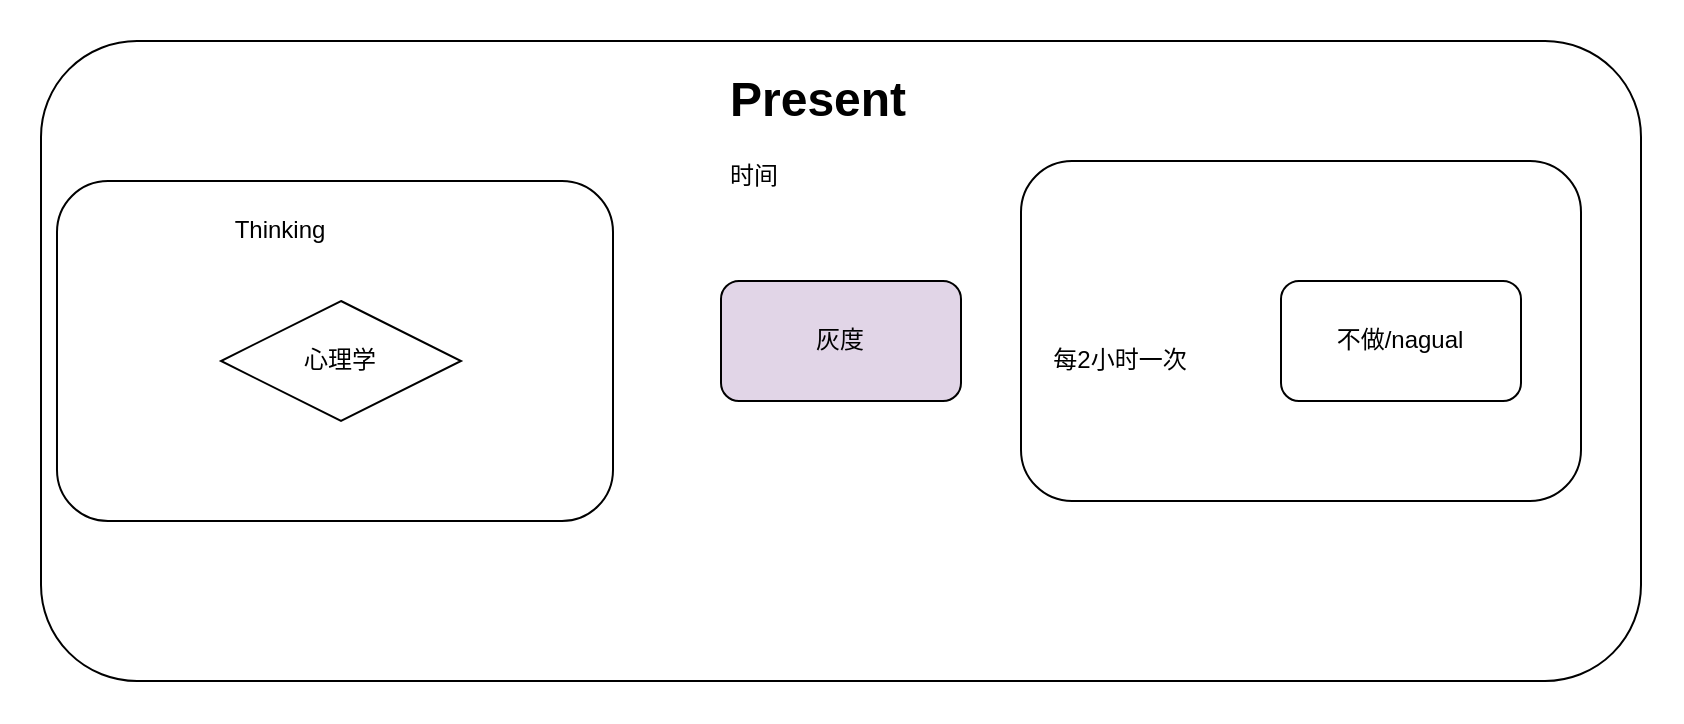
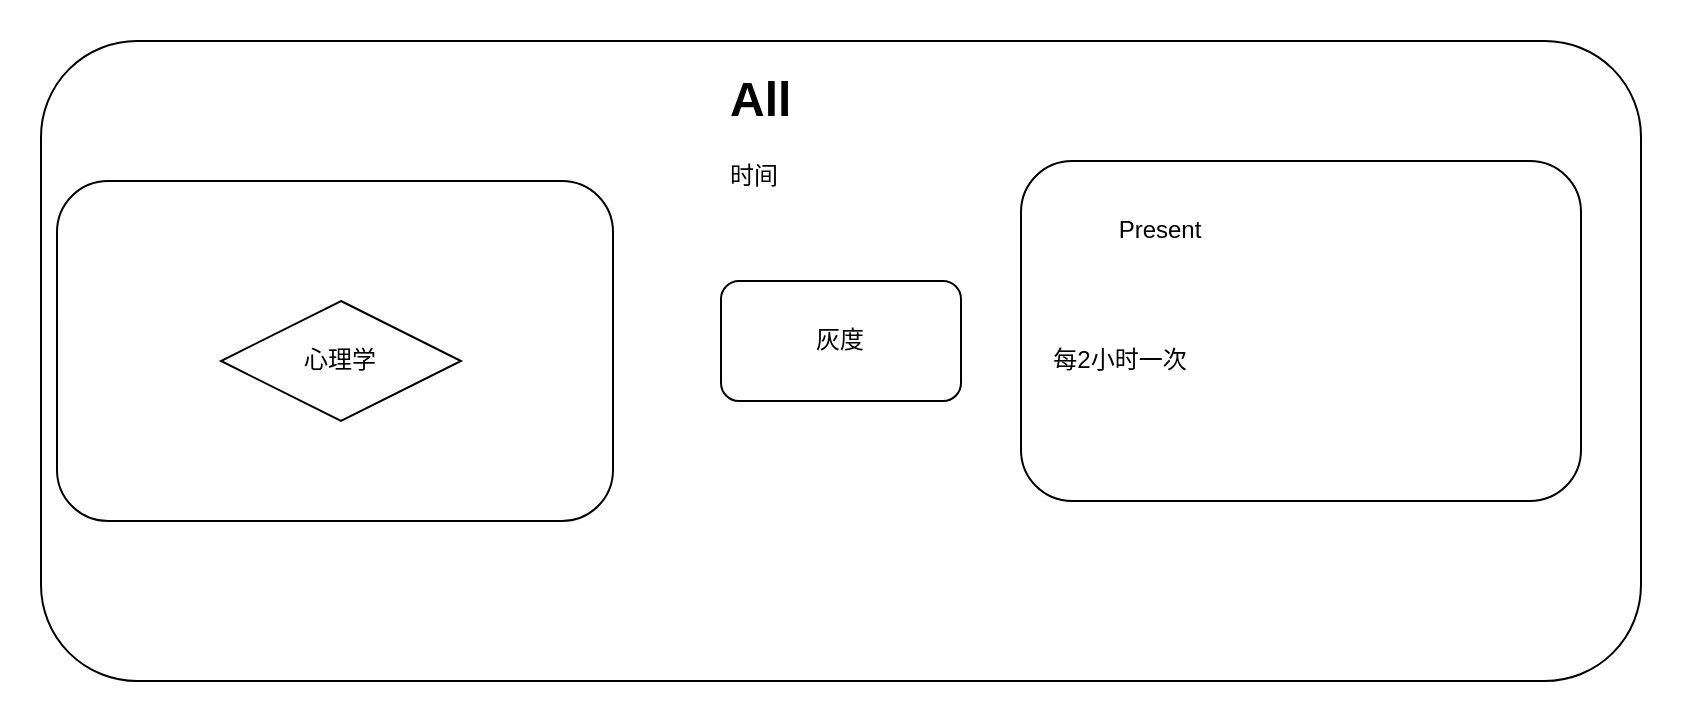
(778, 70) -> (755, 70)
(281, 231) -> none
none -> (1161, 231)
(841, 341) -> (841, 341)
(1401, 341) -> none
